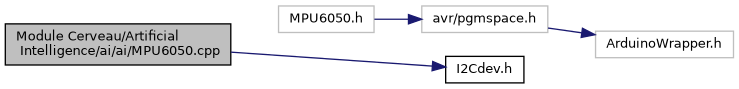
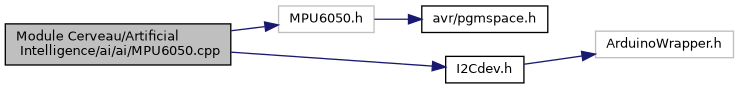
(485, 19) -> (485, 19)
none -> (248, 29)
(565, 30) -> (553, 60)
